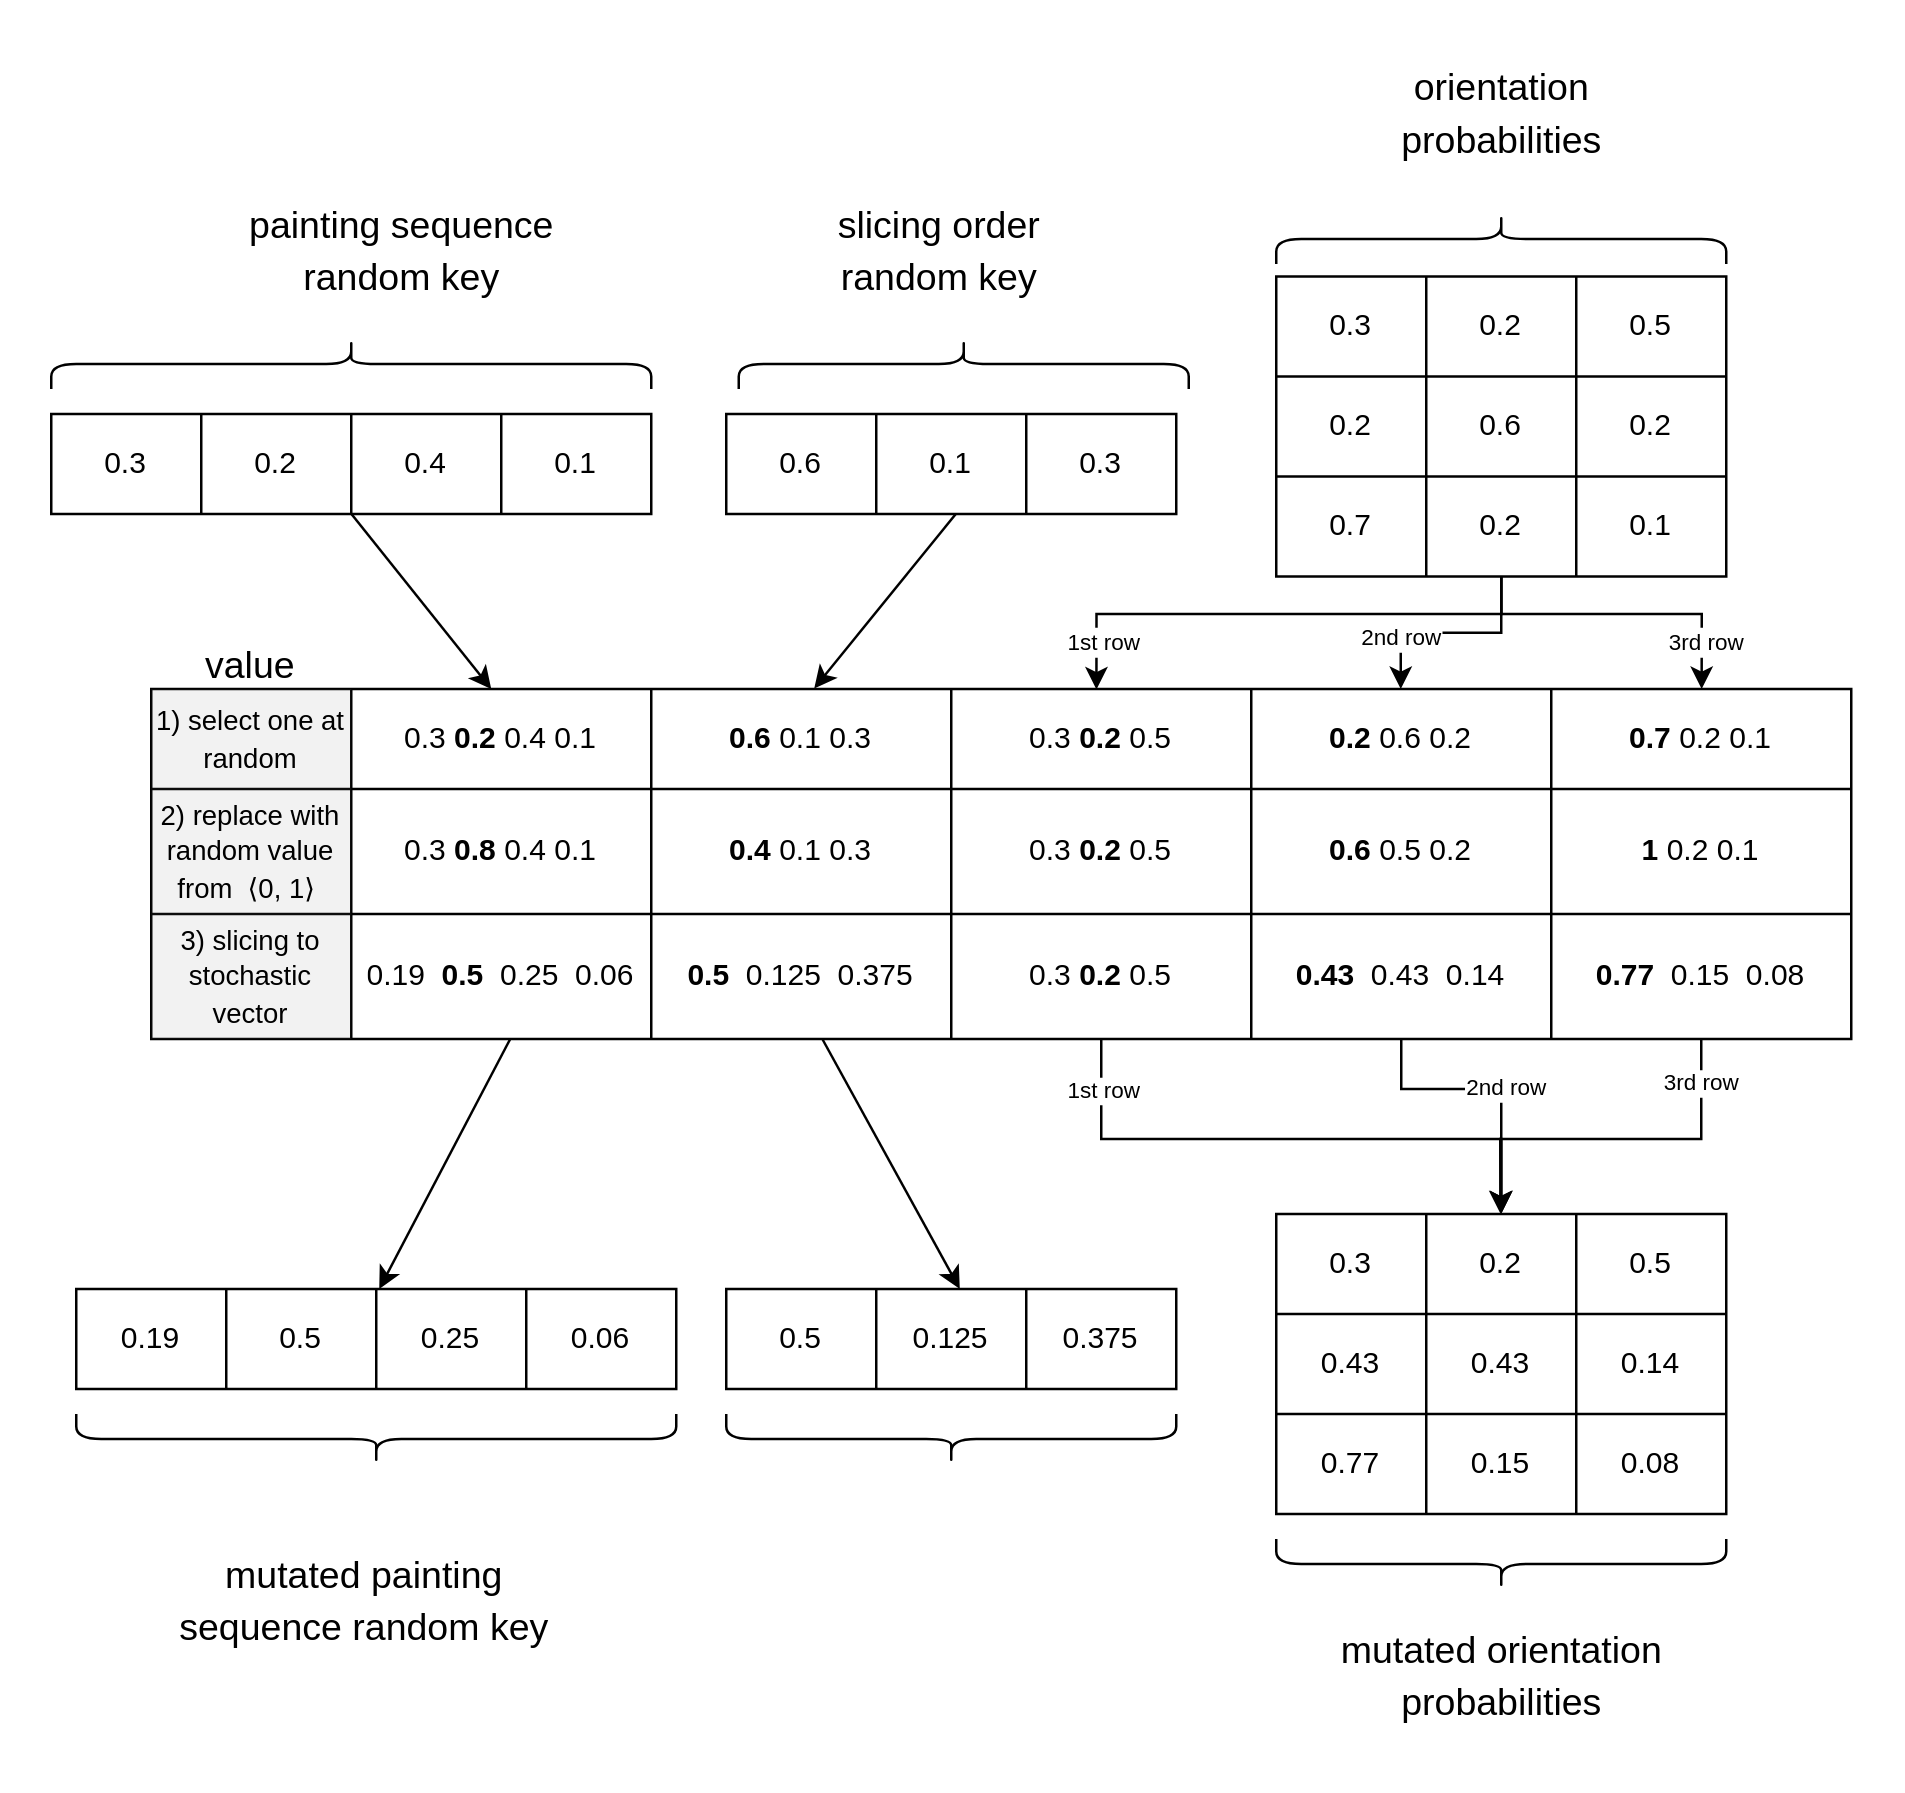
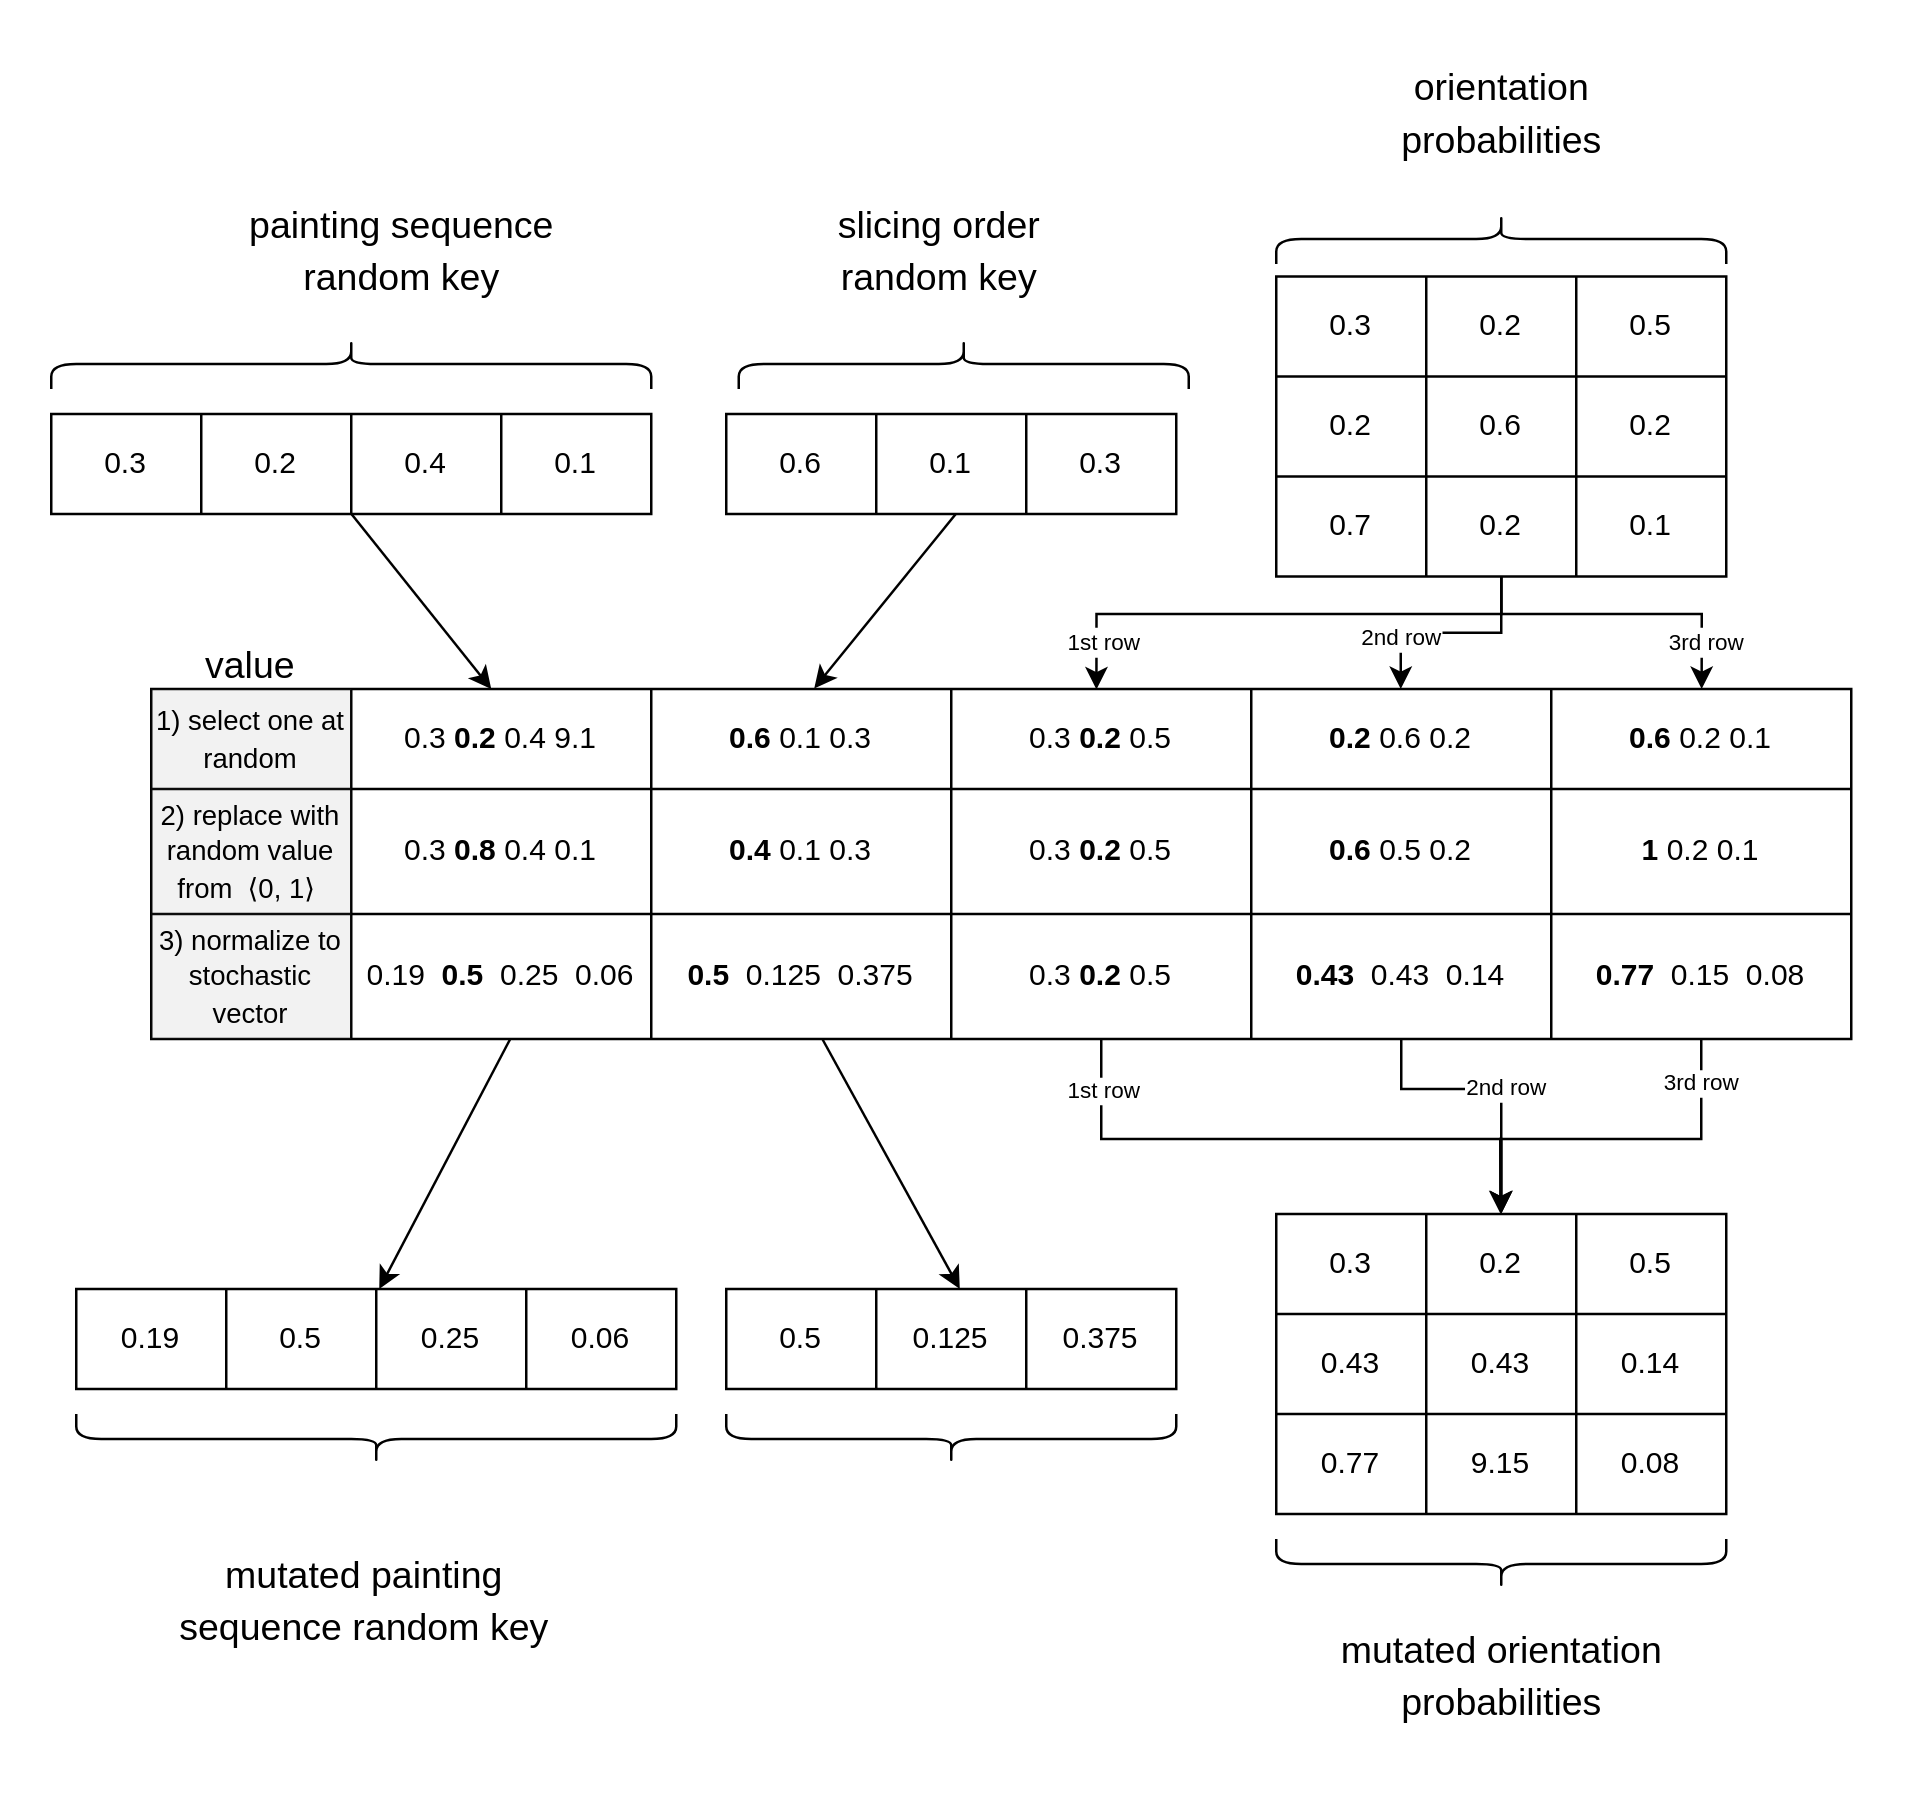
(501, 739) -> (501, 739)
(1701, 739) -> (1701, 739)
(251, 976) -> (251, 976)
(1501, 1464) -> (1501, 1464)
